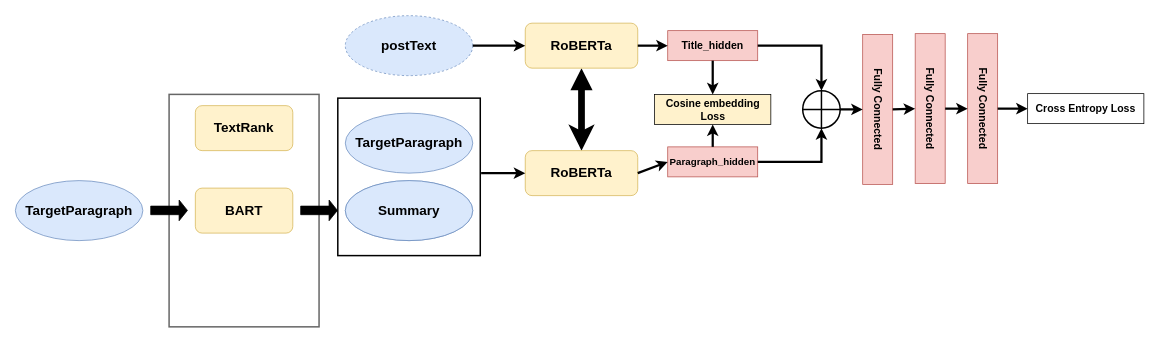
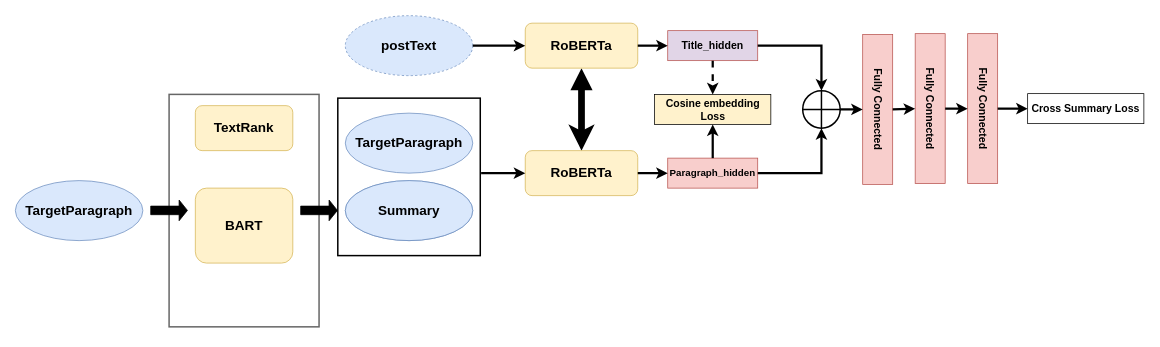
(713, 45) -> (713, 45)
(713, 75) -> (713, 75)
(1086, 108) -> (1086, 108)
(713, 162) -> (713, 173)
(244, 210) -> (244, 225)
